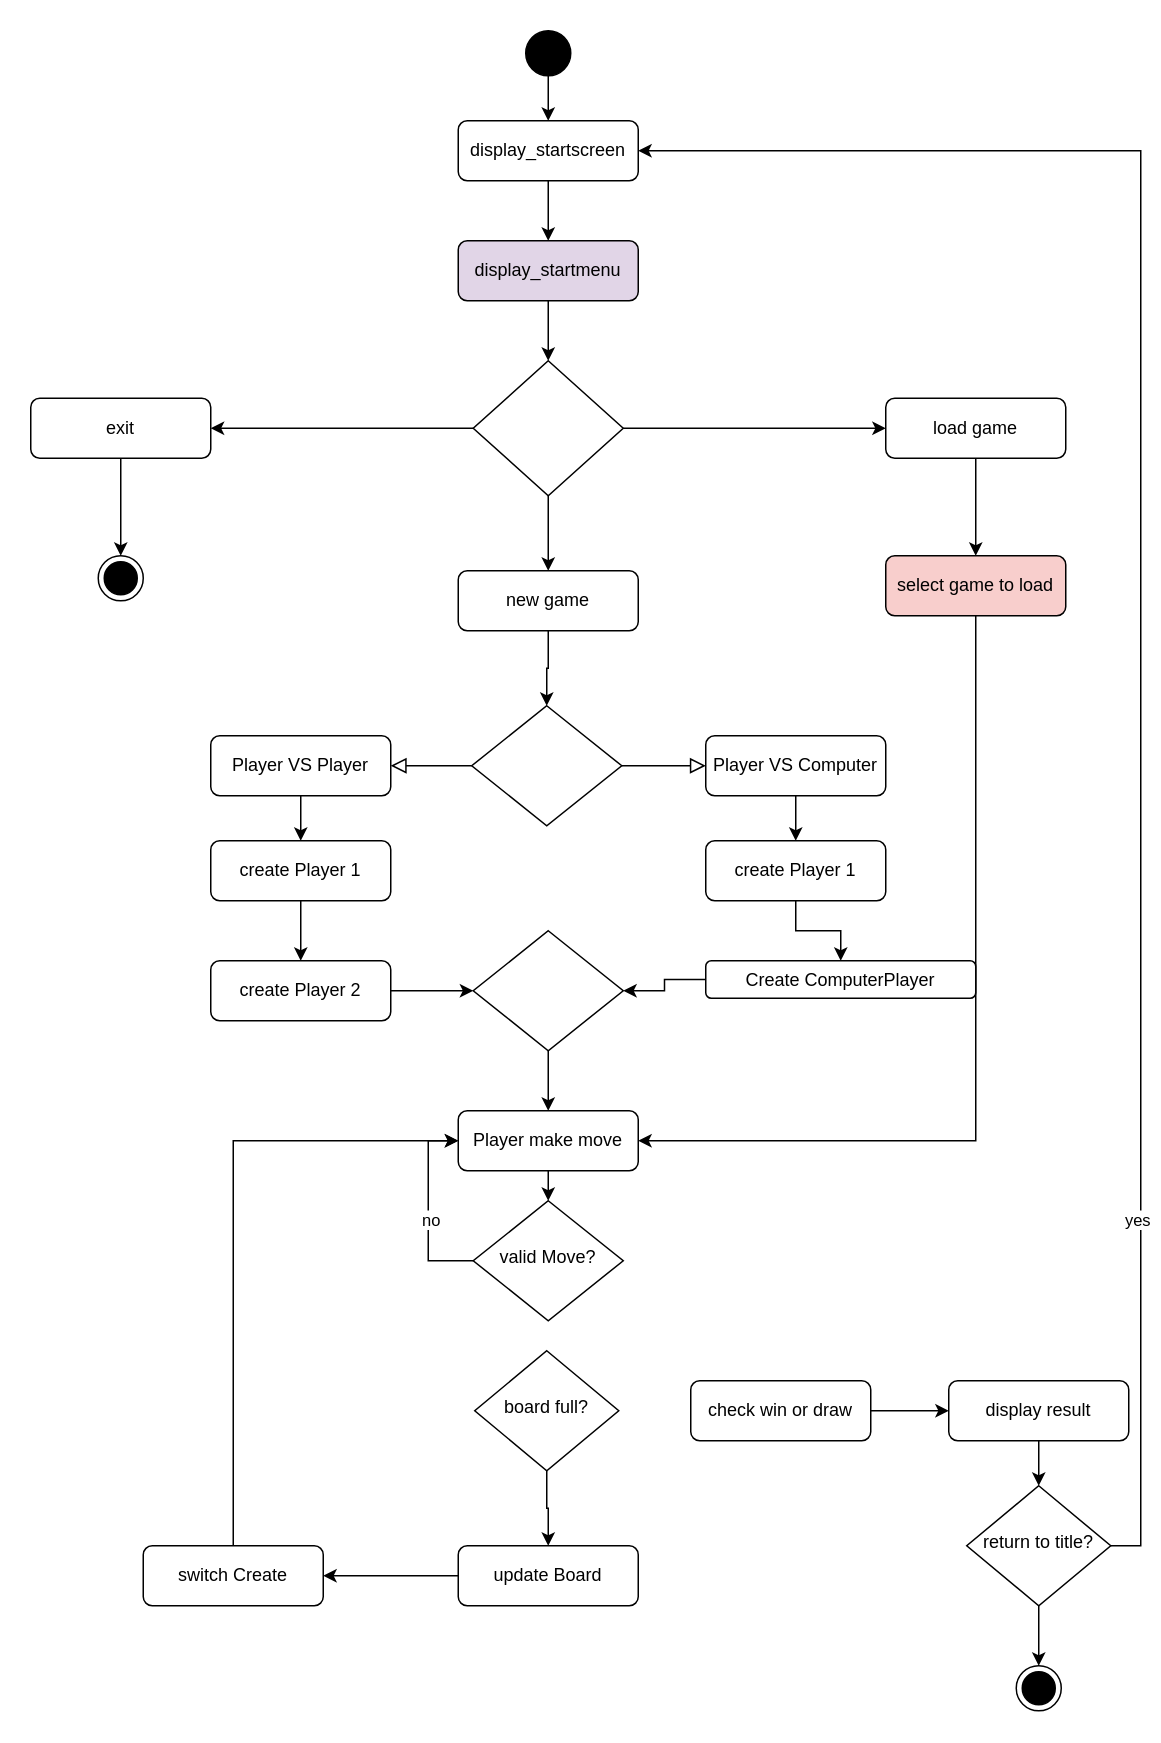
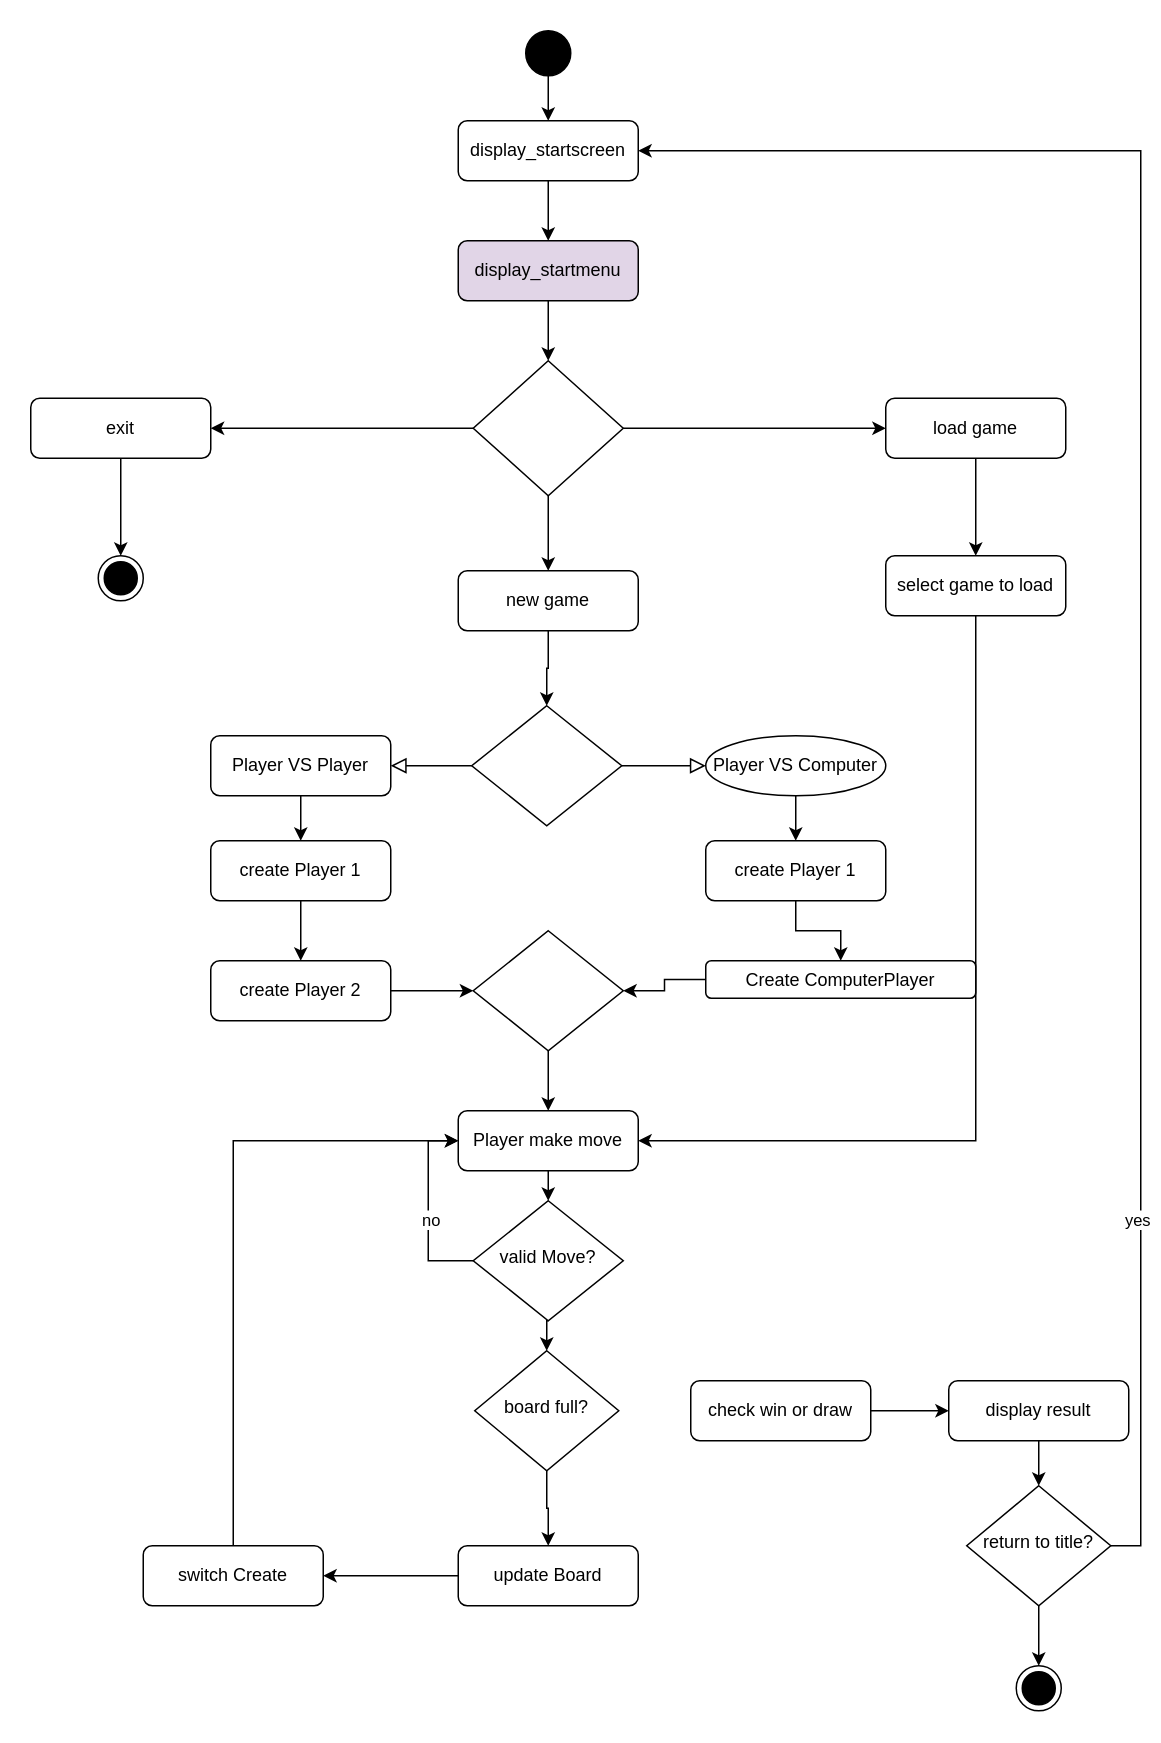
(976, 586) -> (976, 586)
(796, 766) -> (796, 766)
none -> (547, 1330)
